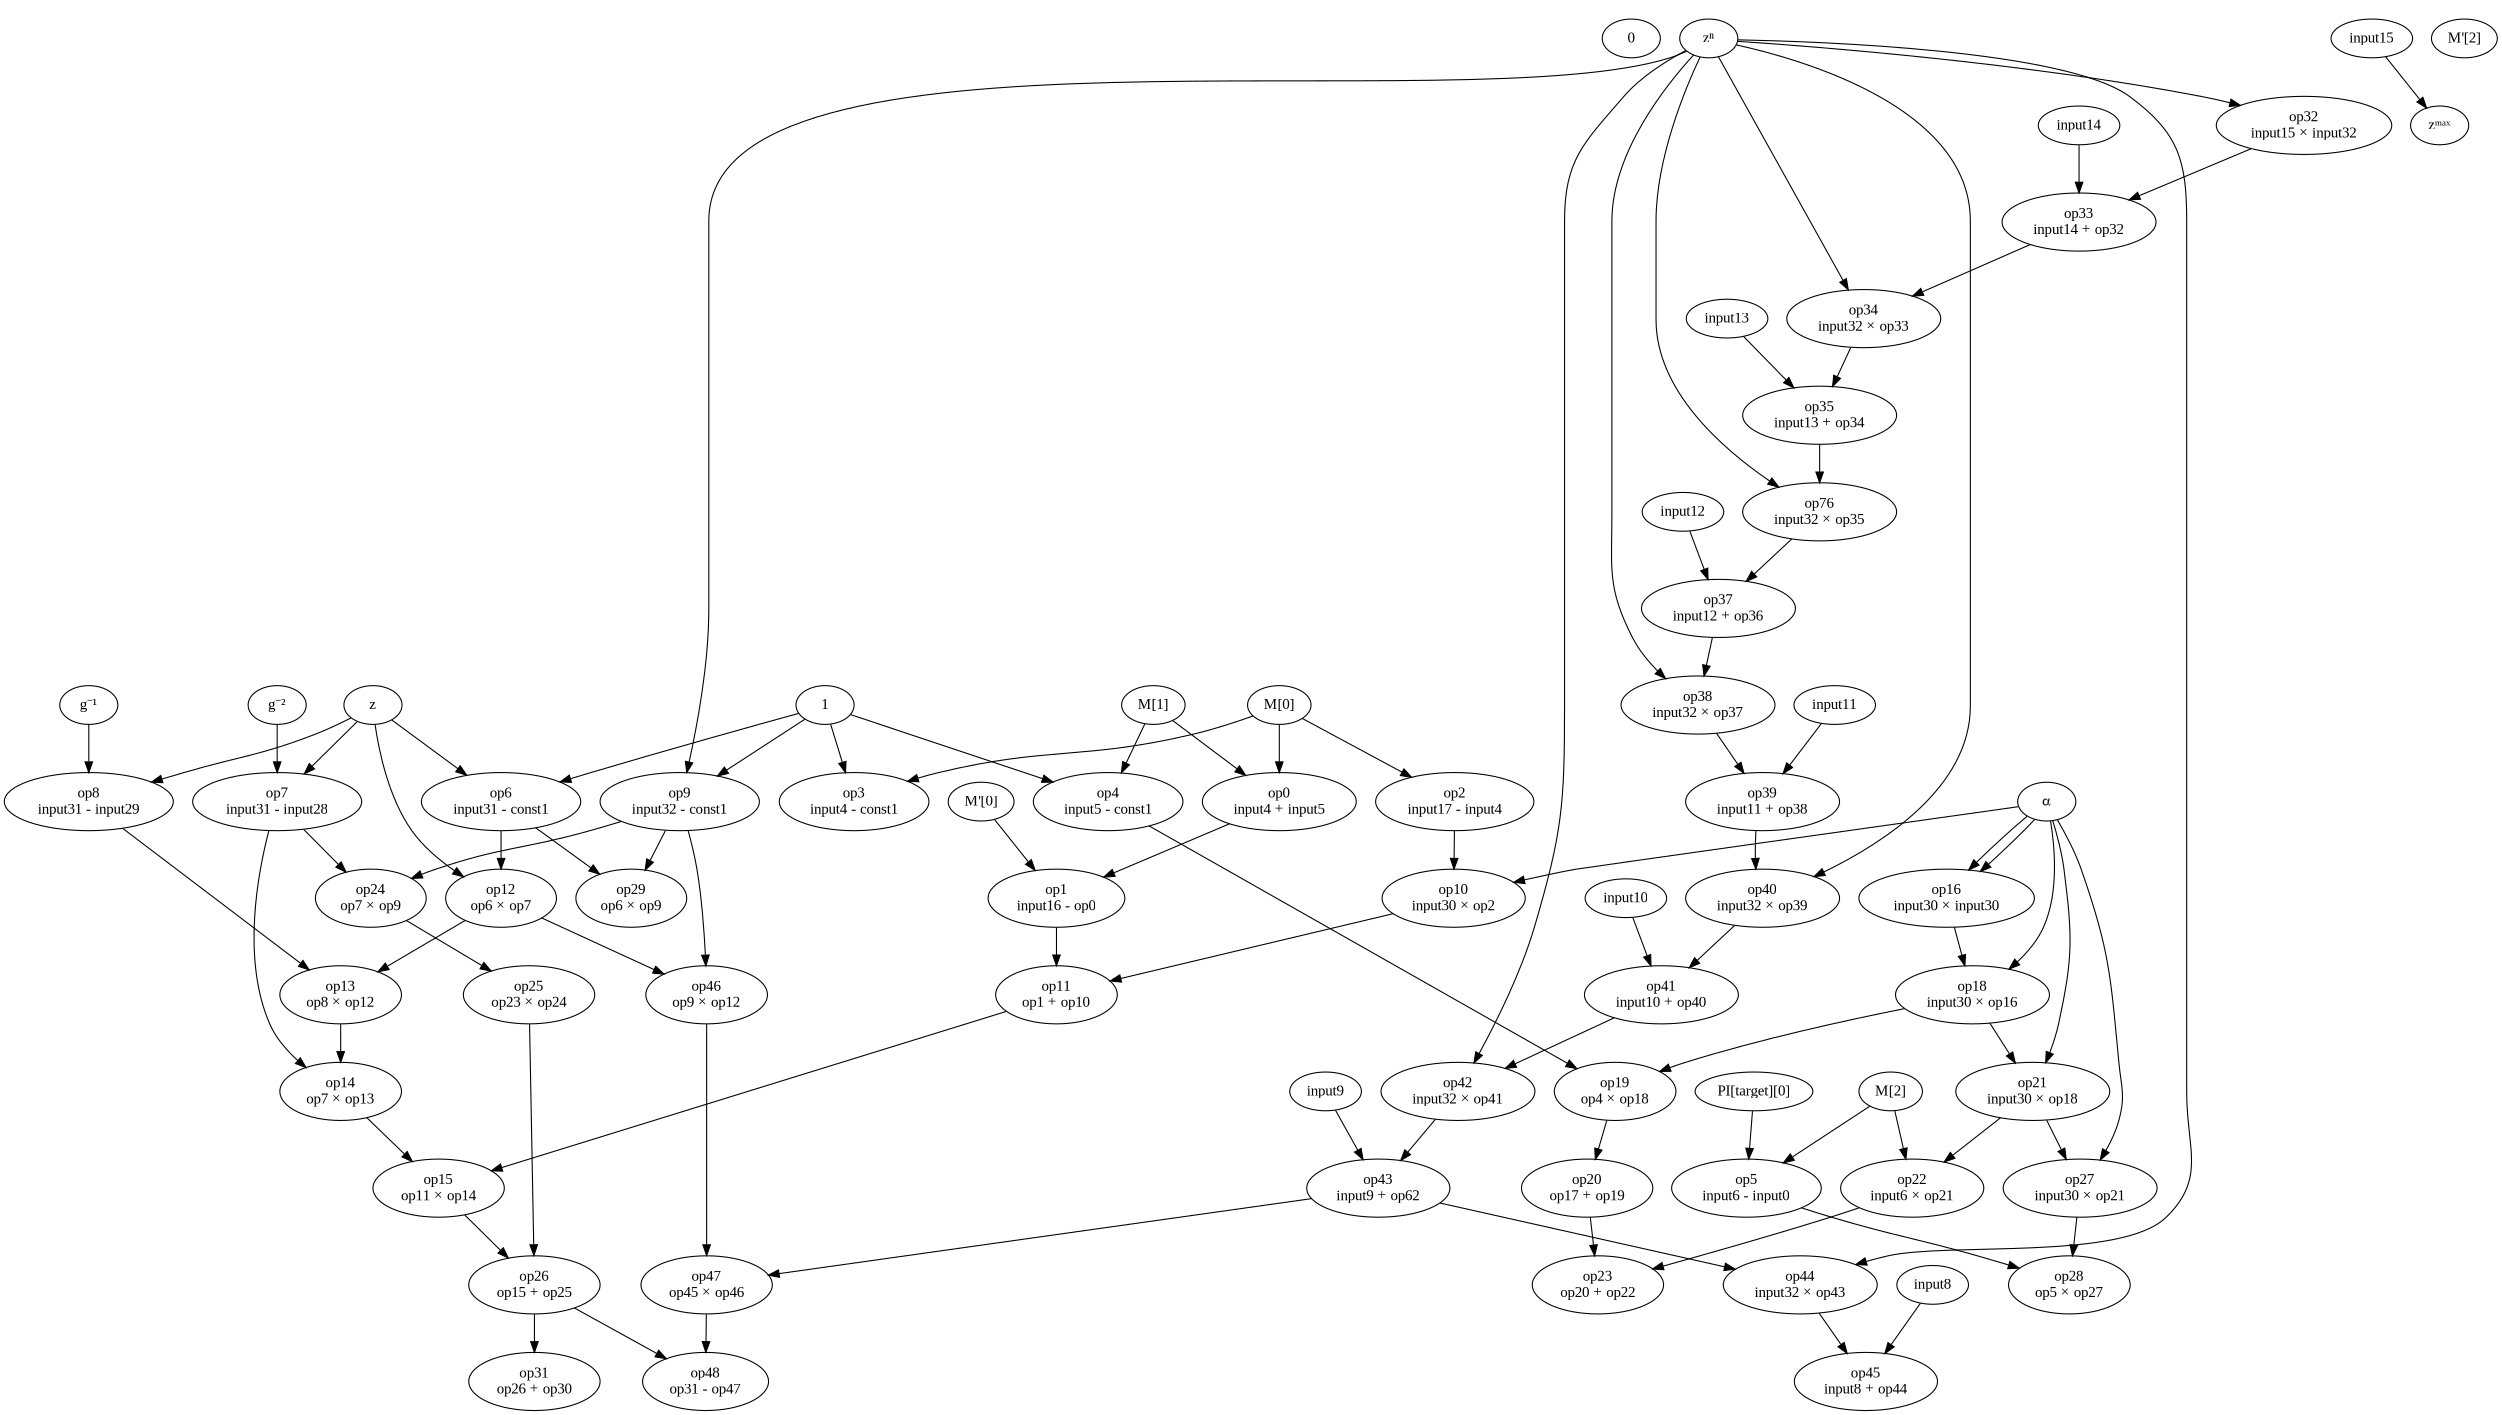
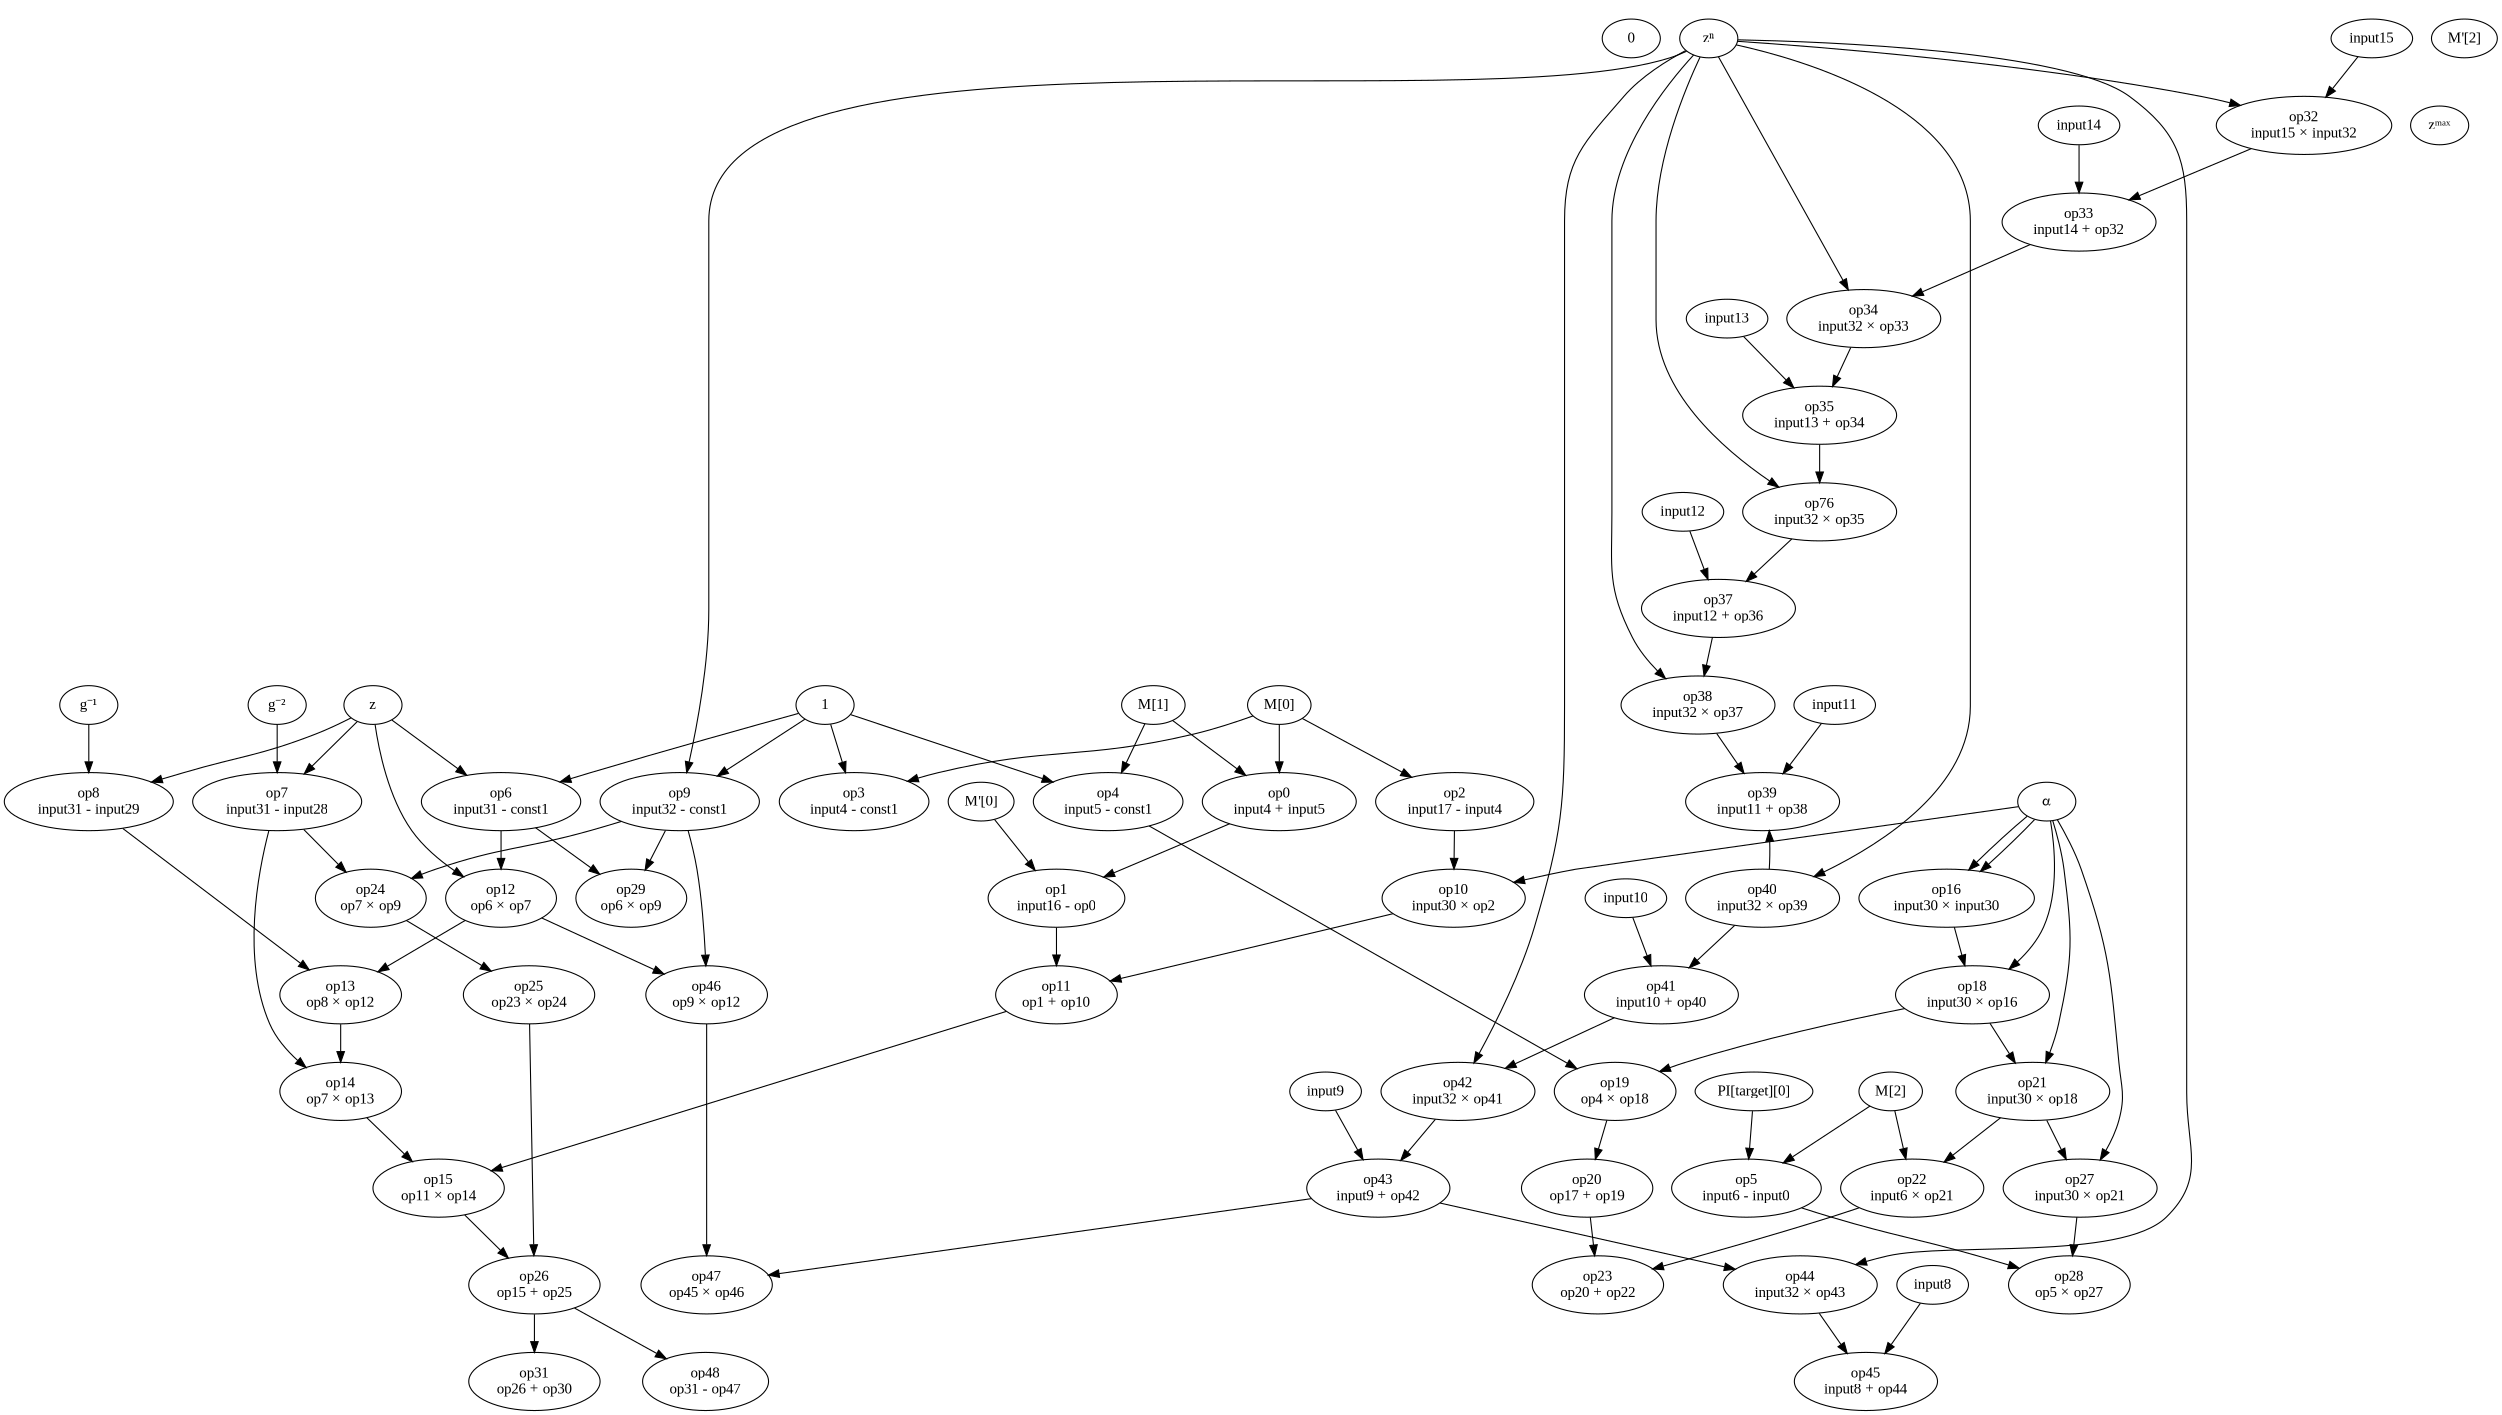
(2403, 78) -> (2345, 73)
(1755, 851) -> (1770, 855)
(1378, 1188) -> (1378, 1188)
(706, 1328) -> none
